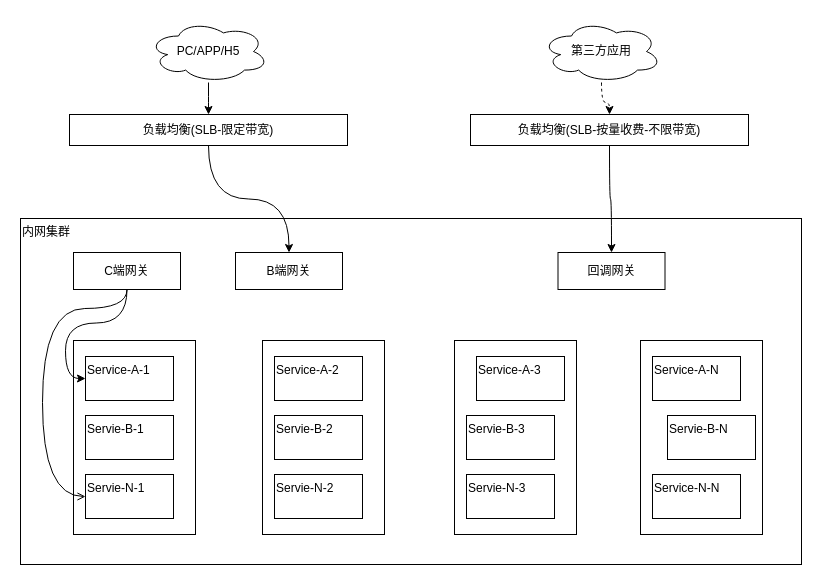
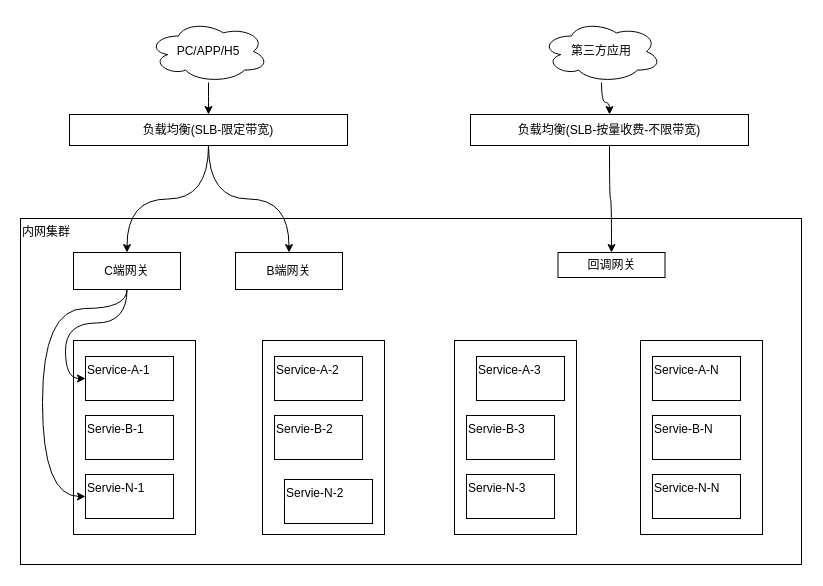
(603, 99) -> (603, 99)
none -> (162, 199)
(612, 271) -> (612, 265)
(712, 438) -> (697, 438)
(58, 482) -> (56, 482)
(319, 497) -> (329, 502)
